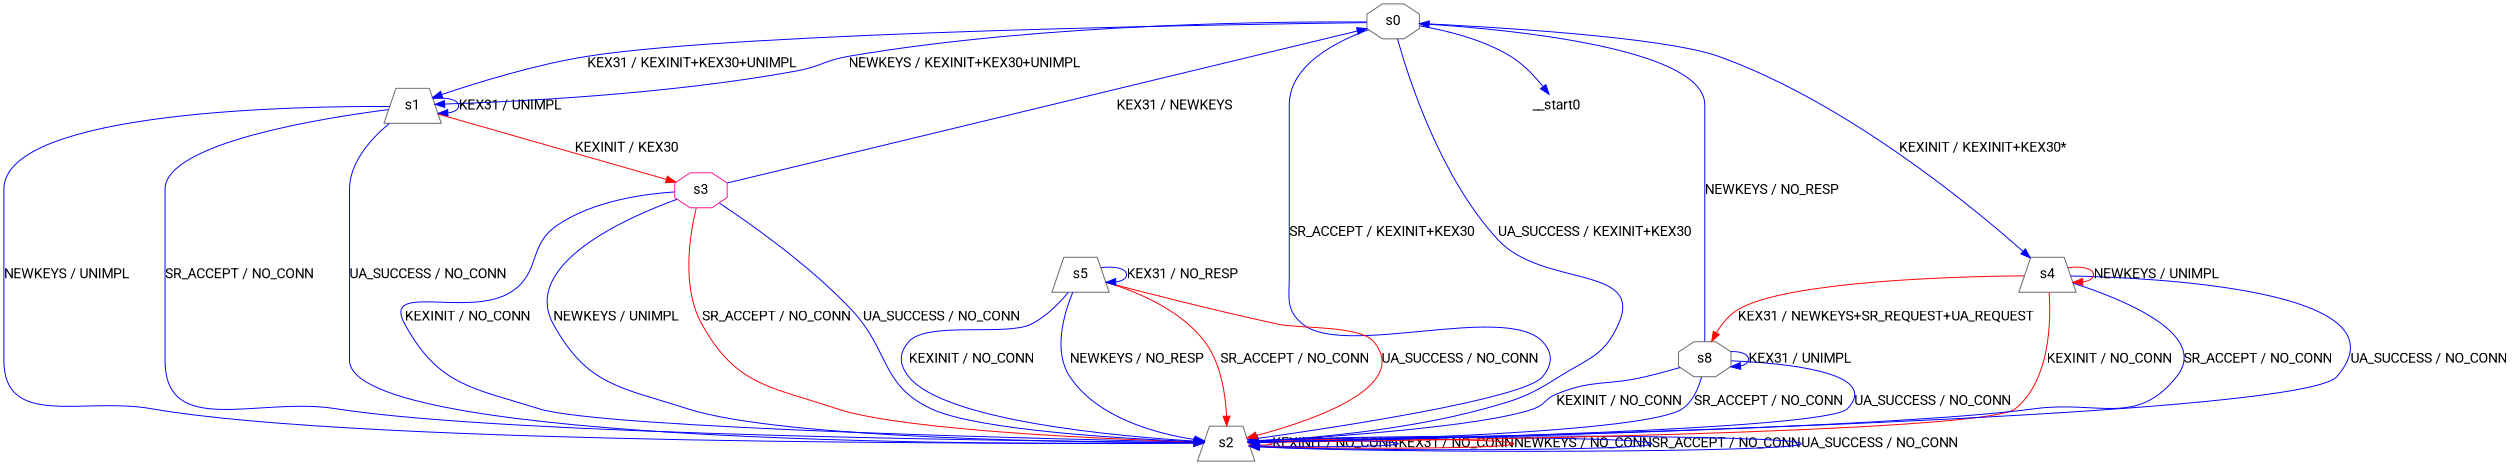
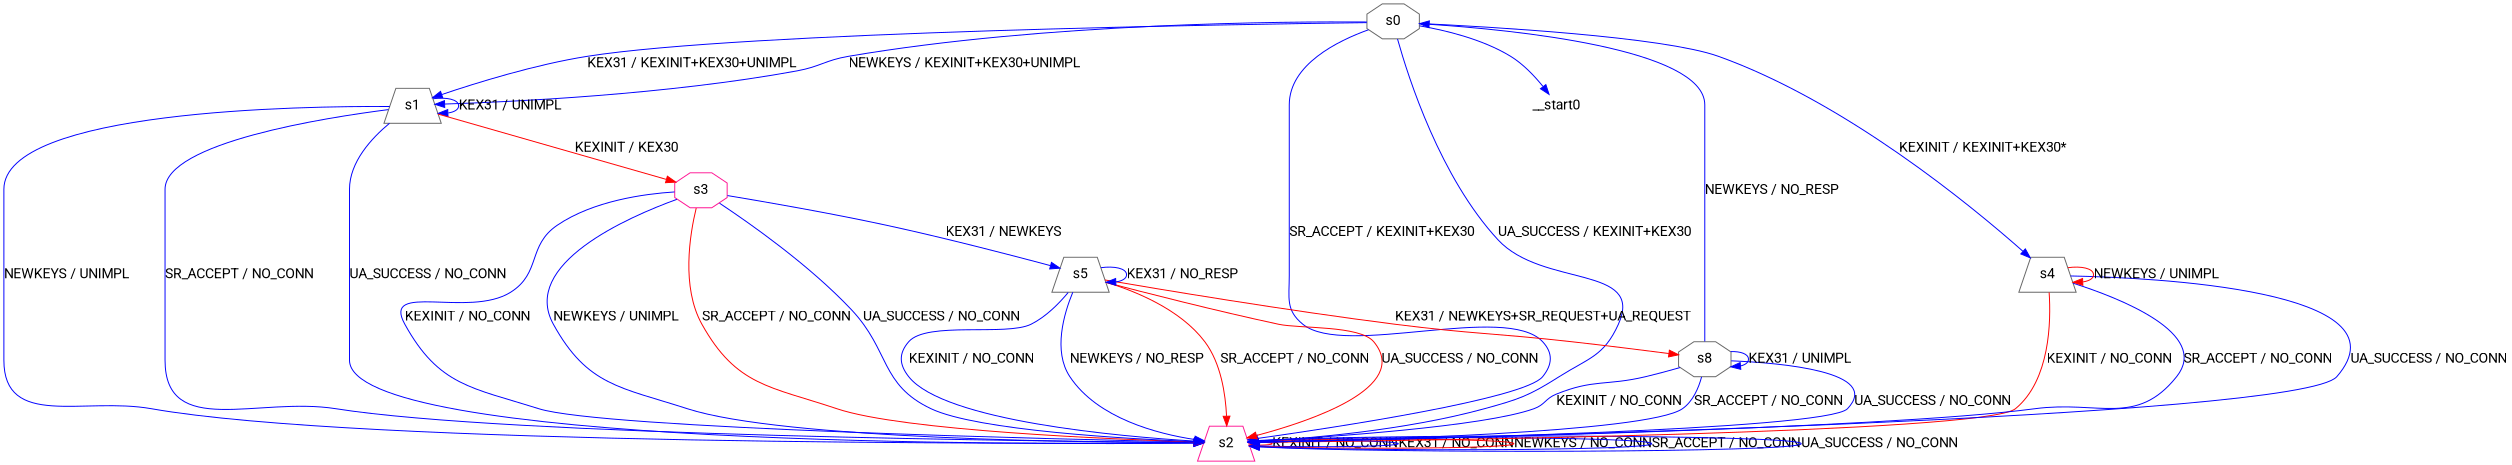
(1042, 107) -> (890, 226)
(1864, 283) -> (1386, 323)
(1226, 444) -> (1226, 444)
